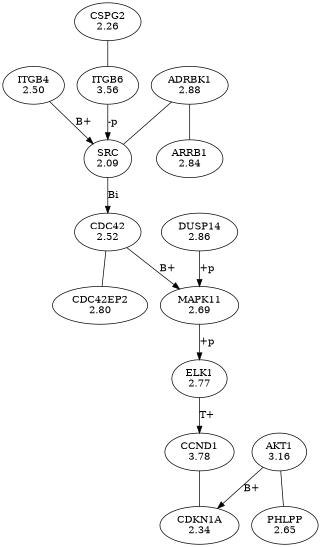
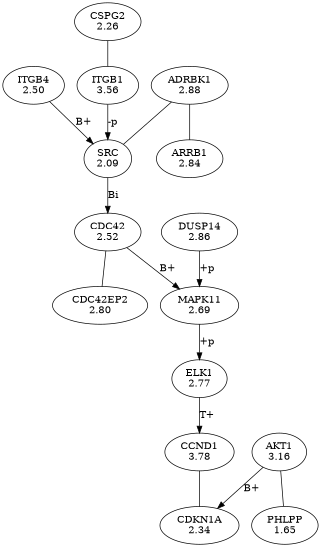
(108, 85) -> (108, 85)
(285, 525) -> (285, 525)
